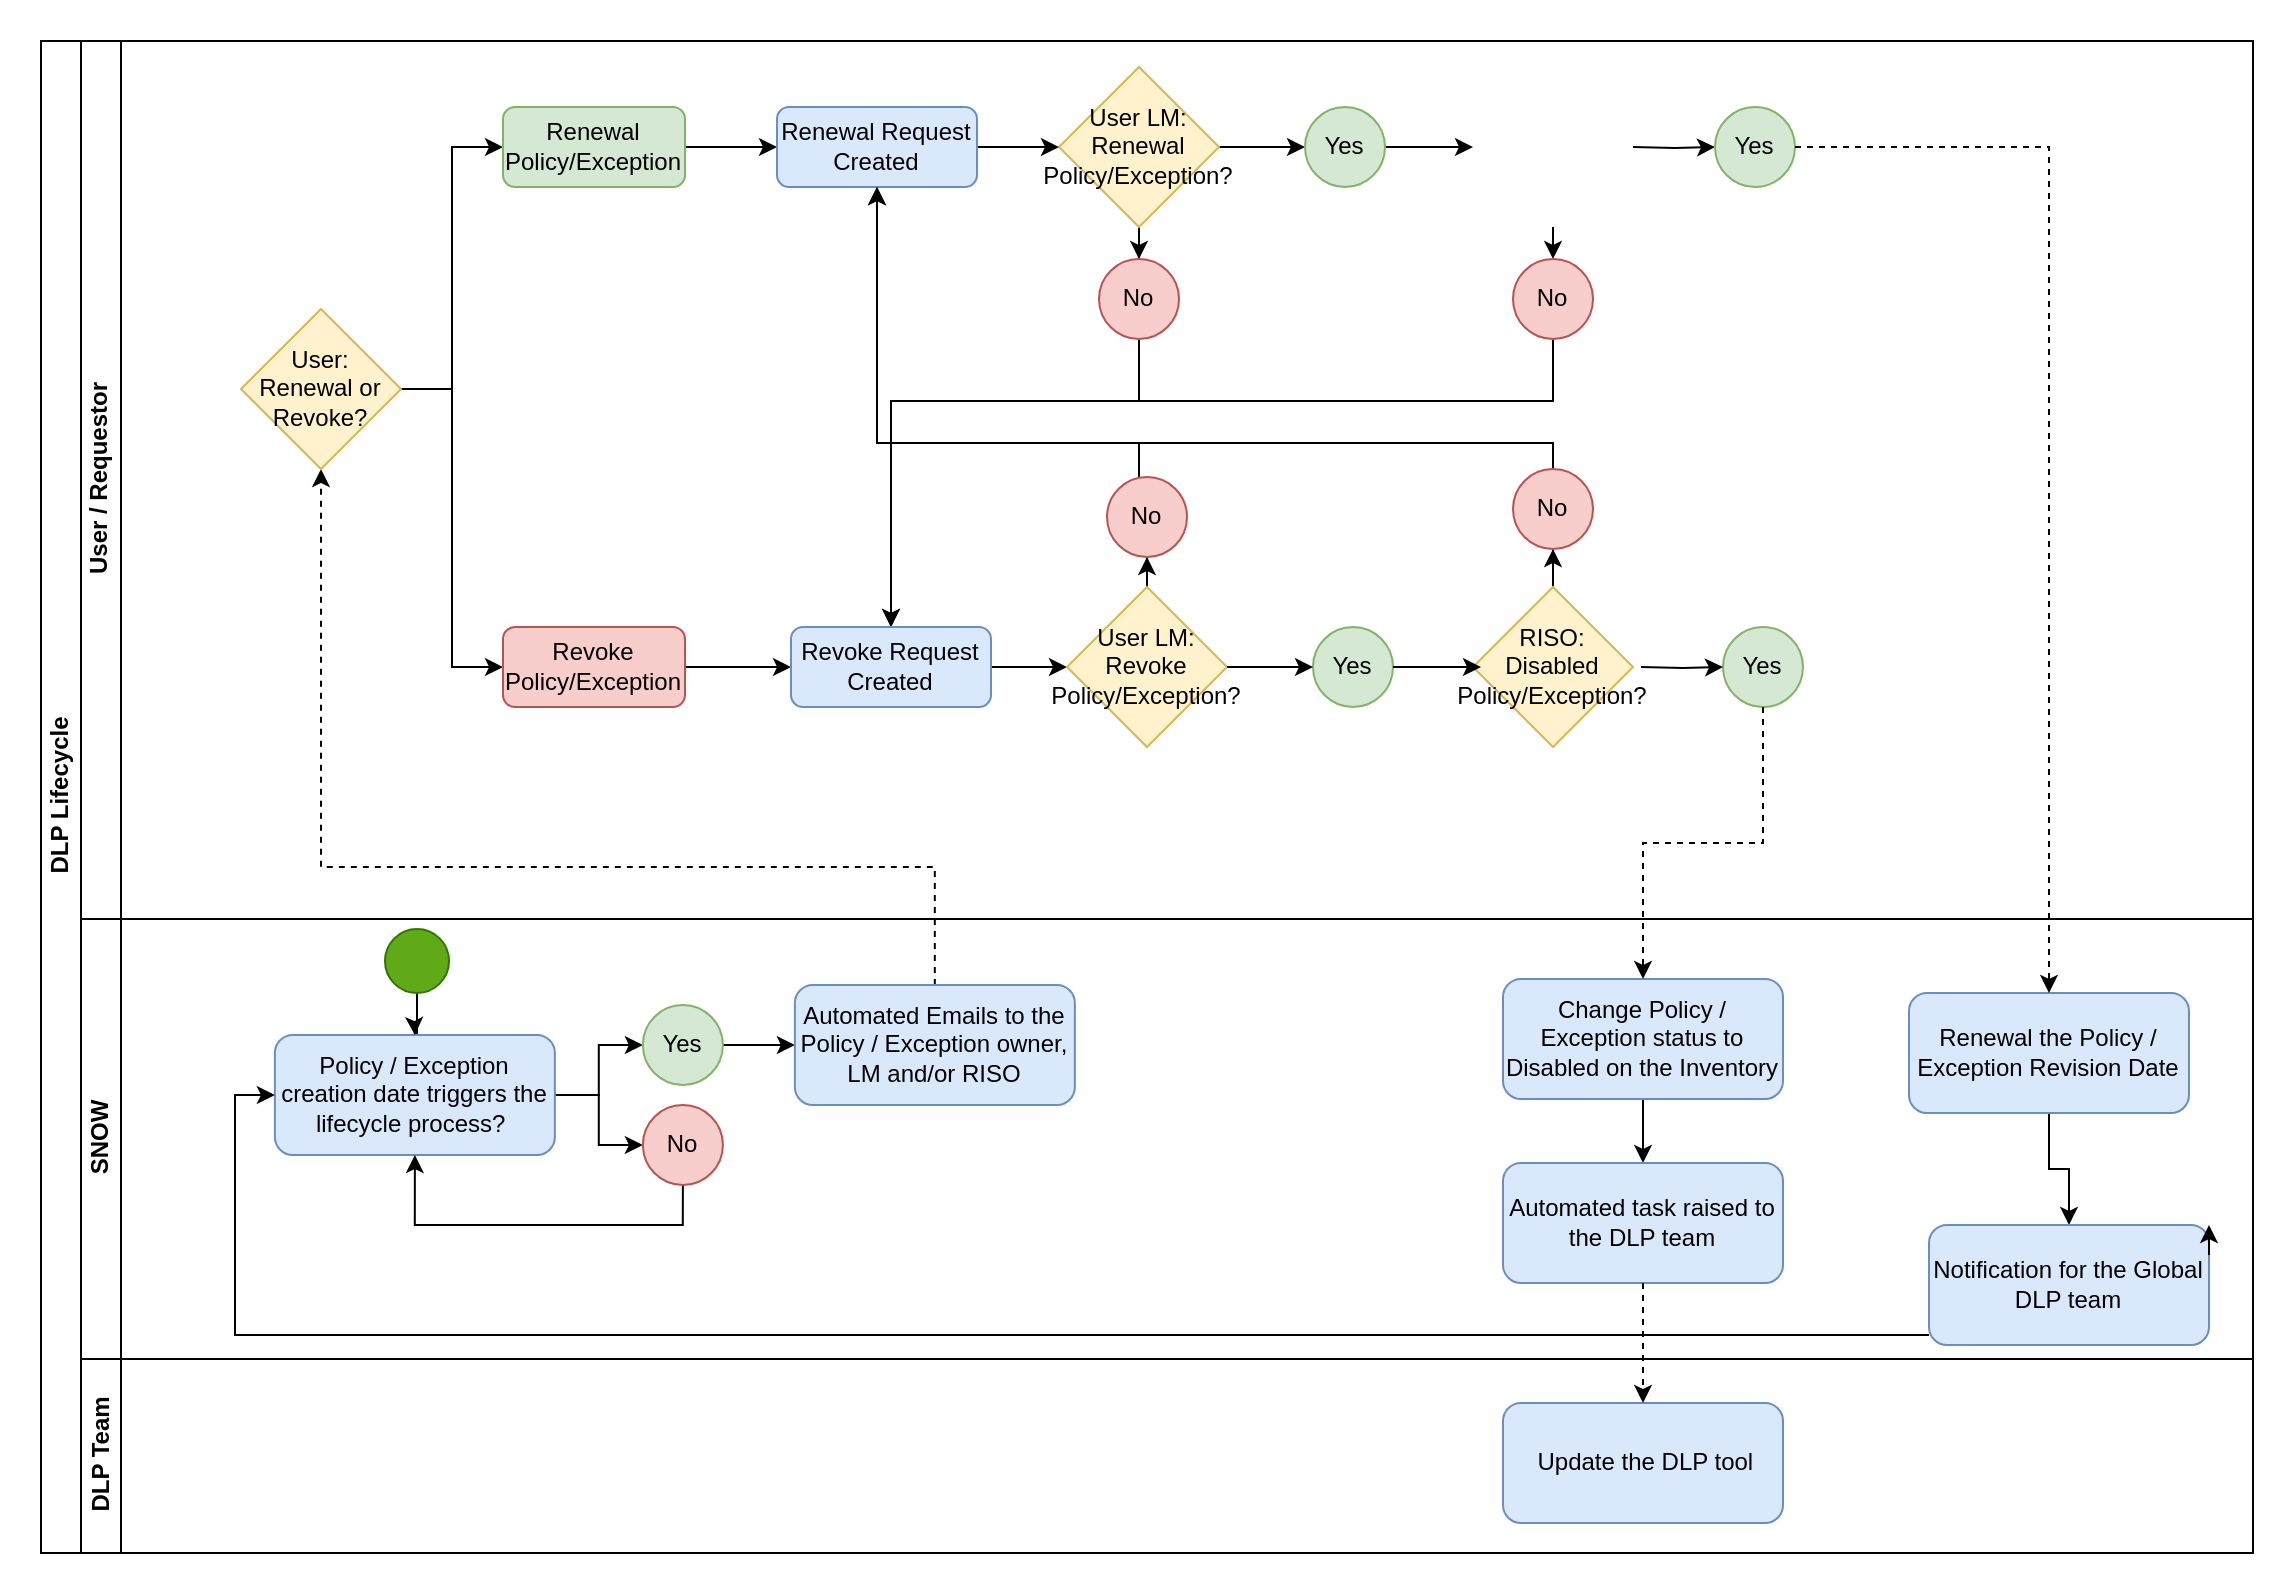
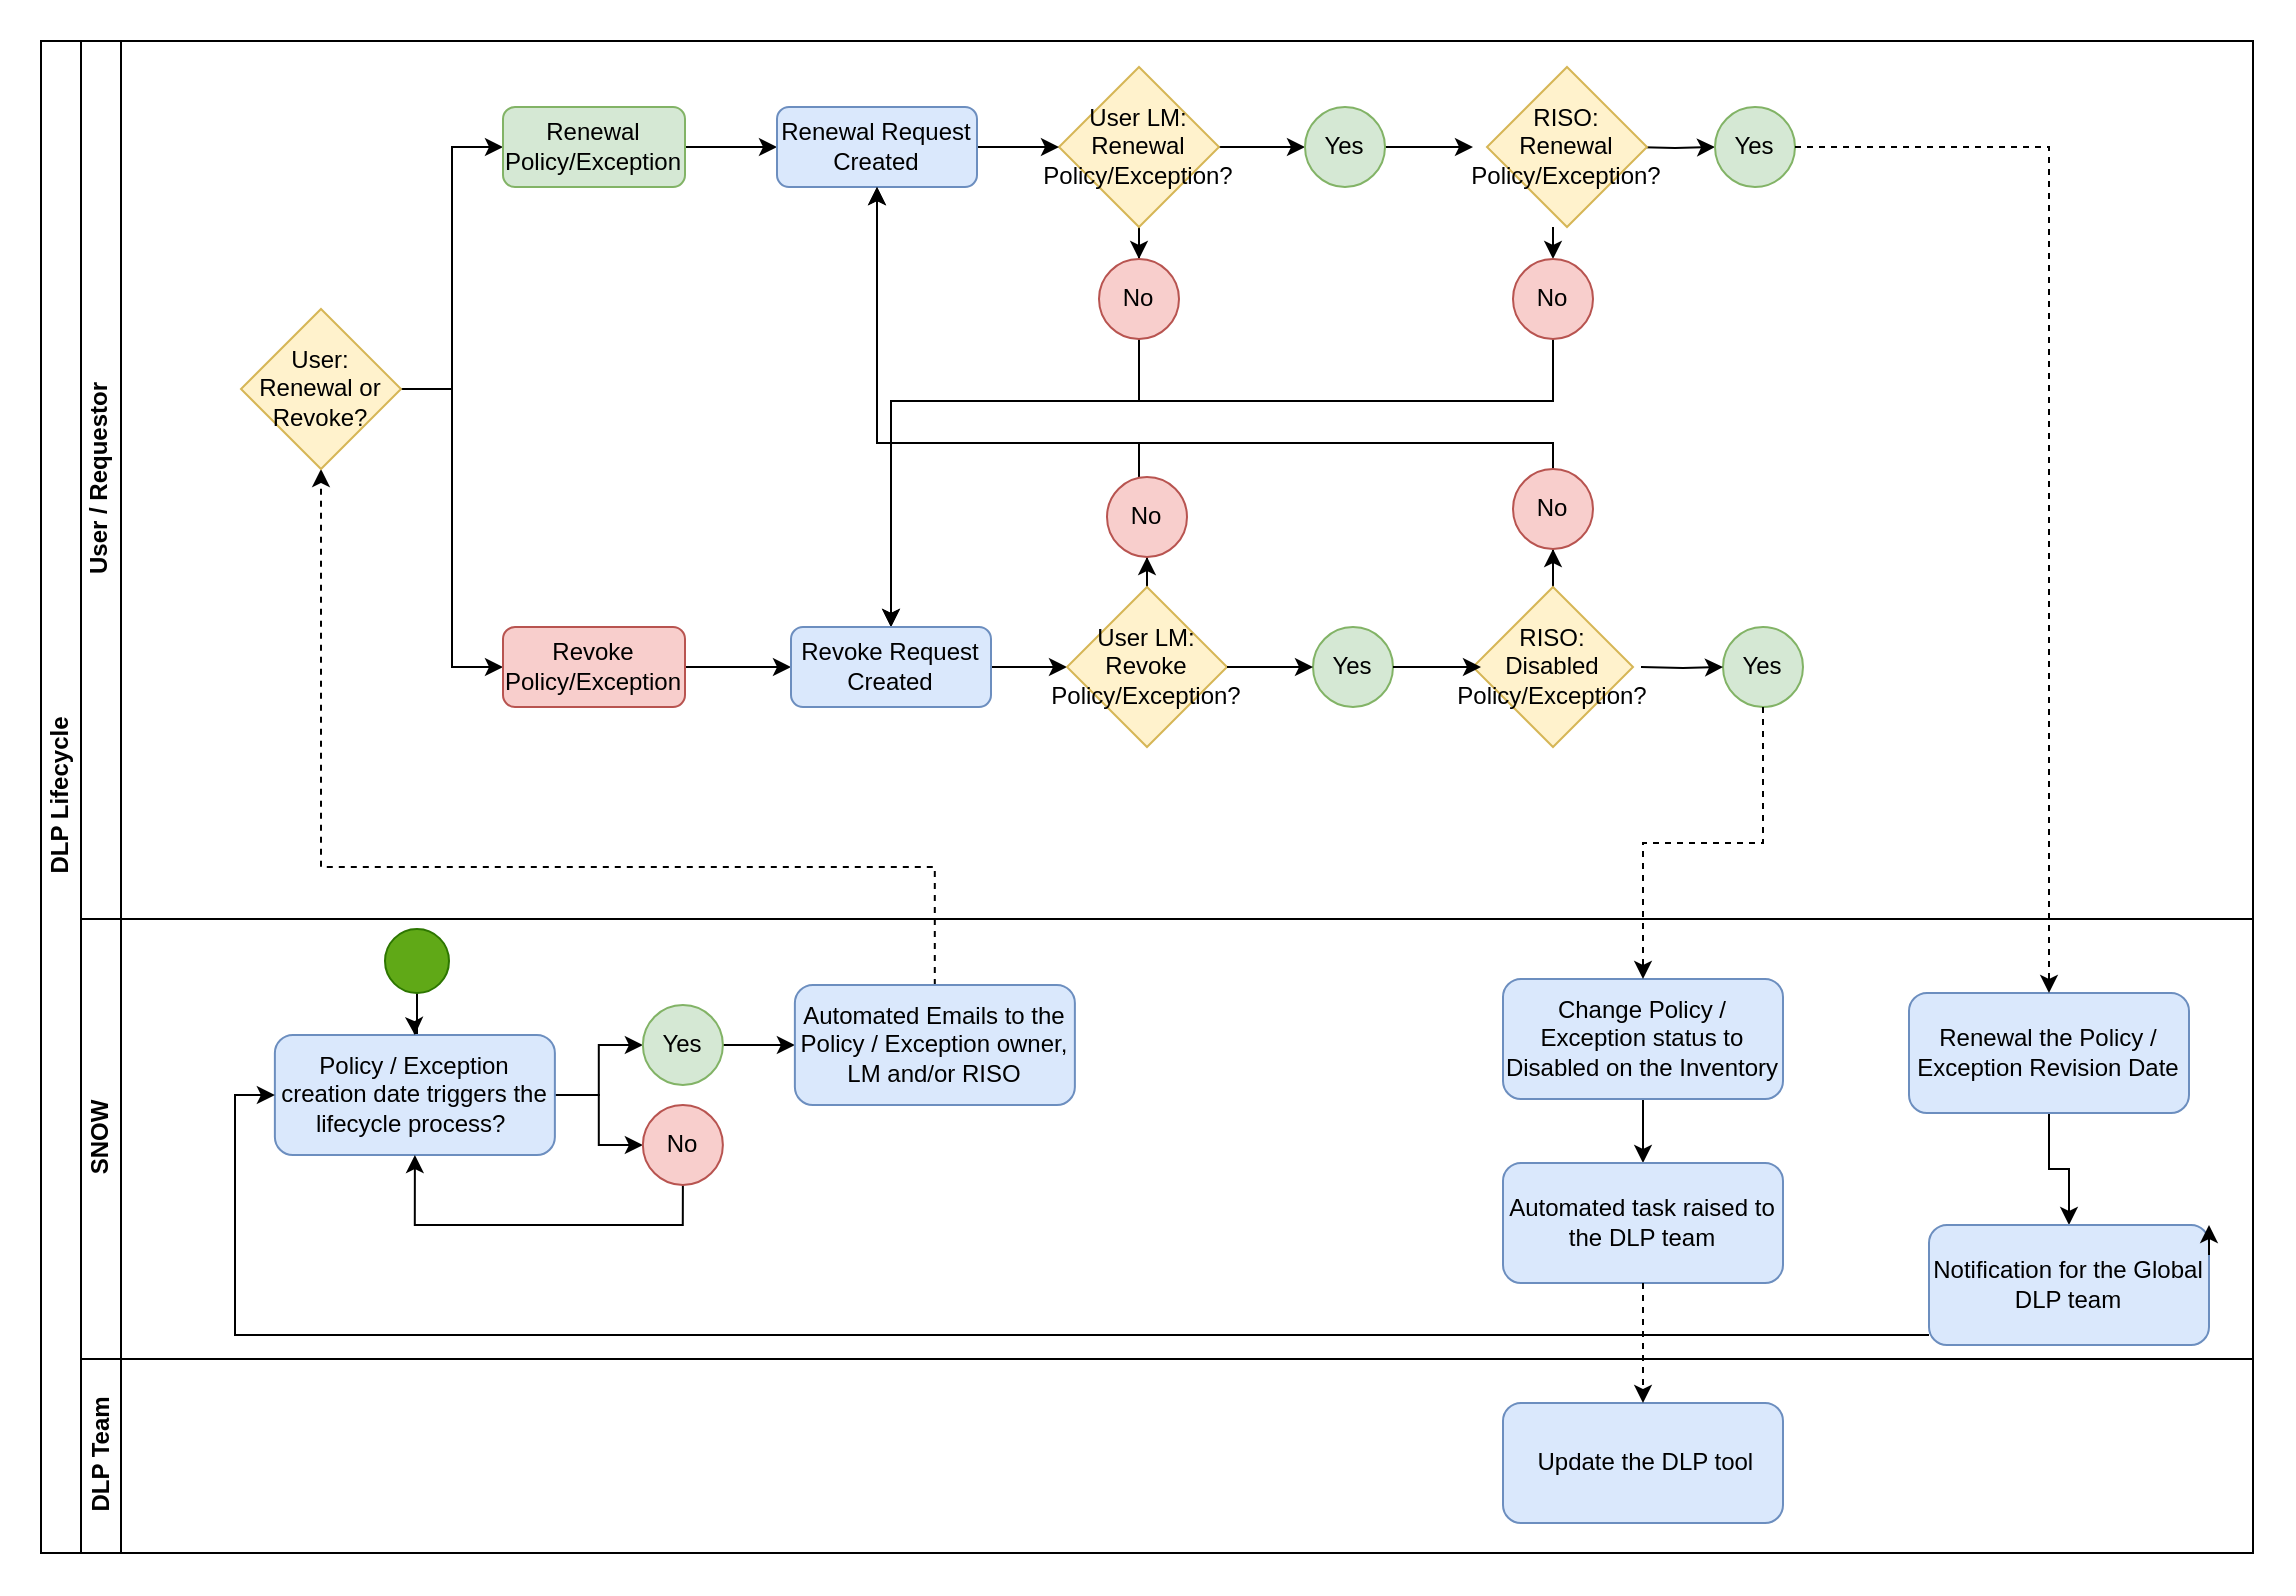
none -> (1567, 147)
